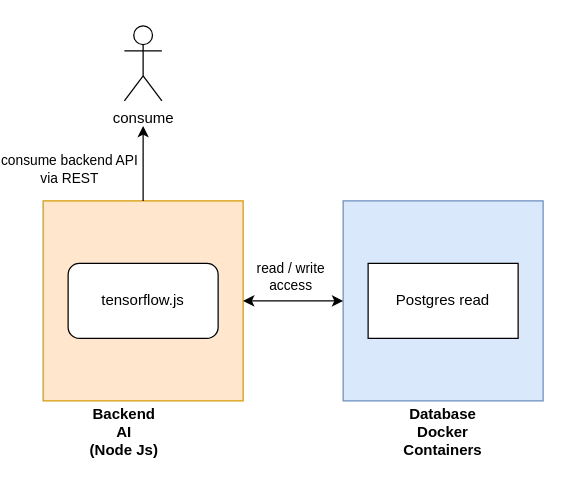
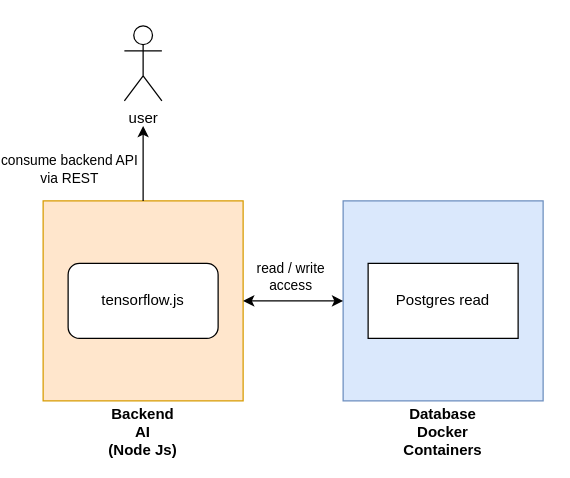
(144, 118) -> (144, 118)
(124, 432) -> (143, 432)
